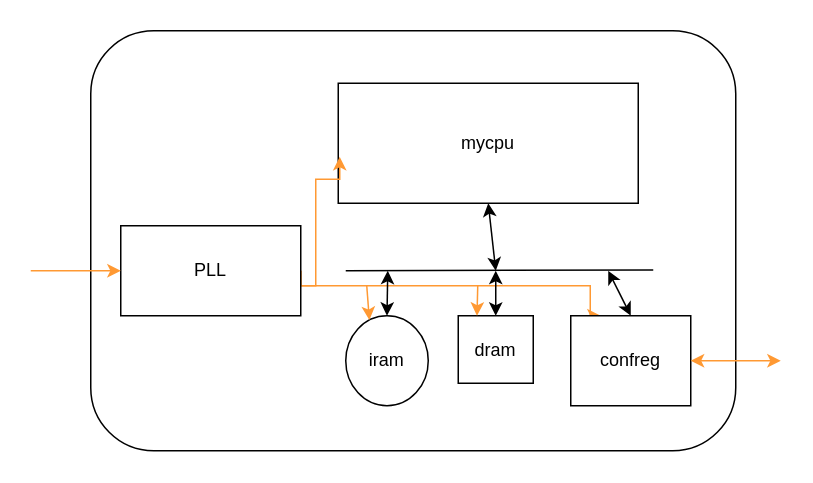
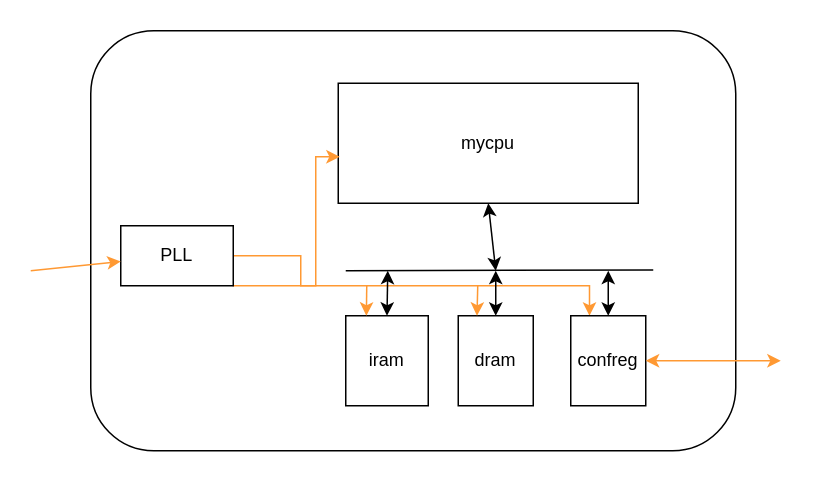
(211, 271) -> (177, 256)
(496, 350) -> (496, 361)
(387, 361) -> (387, 361)
(631, 361) -> (608, 361)
